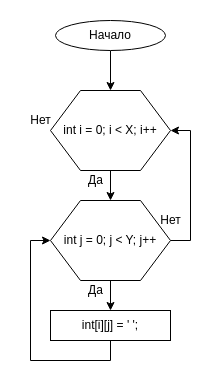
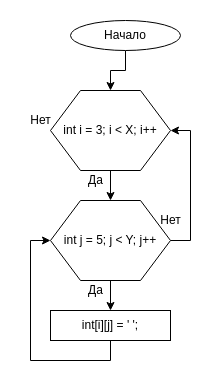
(111, 36) -> (126, 36)
(111, 131) -> (111, 131)
(111, 241) -> (111, 241)
